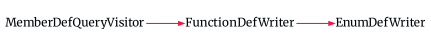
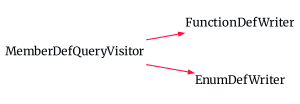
(313, 23) -> (167, 68)
